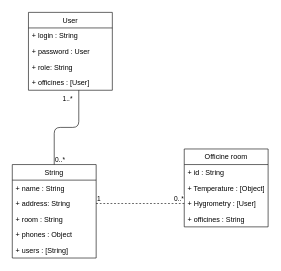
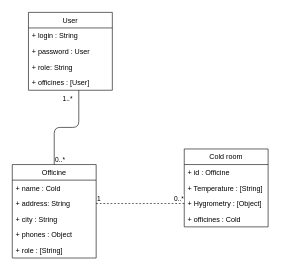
(226, 157) -> (226, 157)
(54, 173) -> (54, 173)
(208, 173) -> (211, 173)
(41, 188) -> (37, 188)
(232, 188) -> (232, 188)
(226, 204) -> (230, 204)
(41, 220) -> (40, 220)
(222, 220) -> (218, 220)
(47, 251) -> (44, 251)
